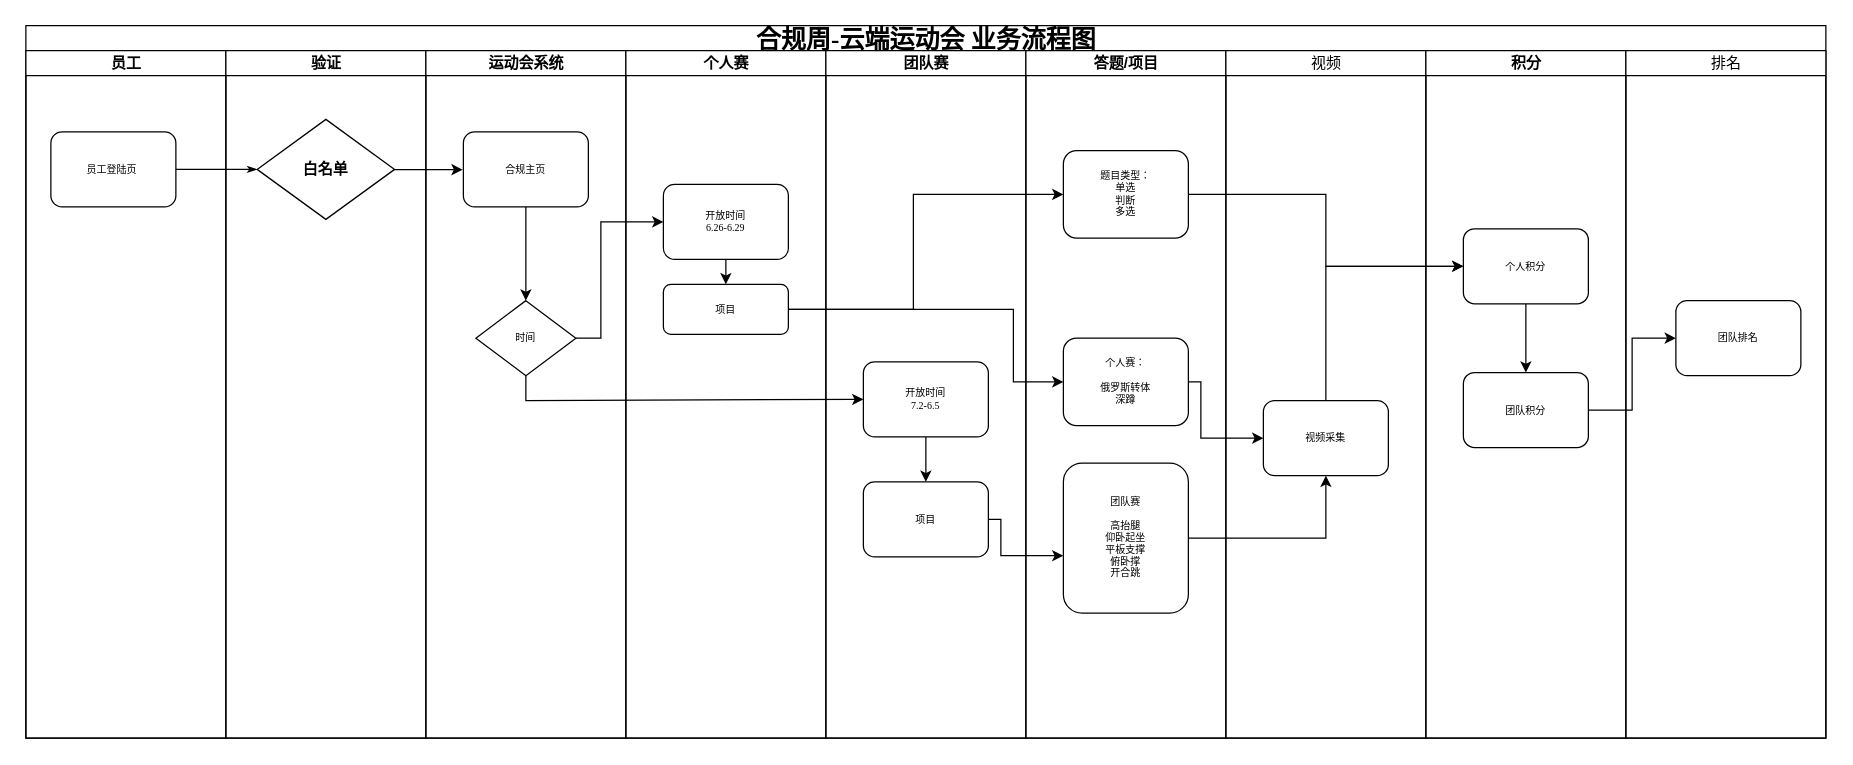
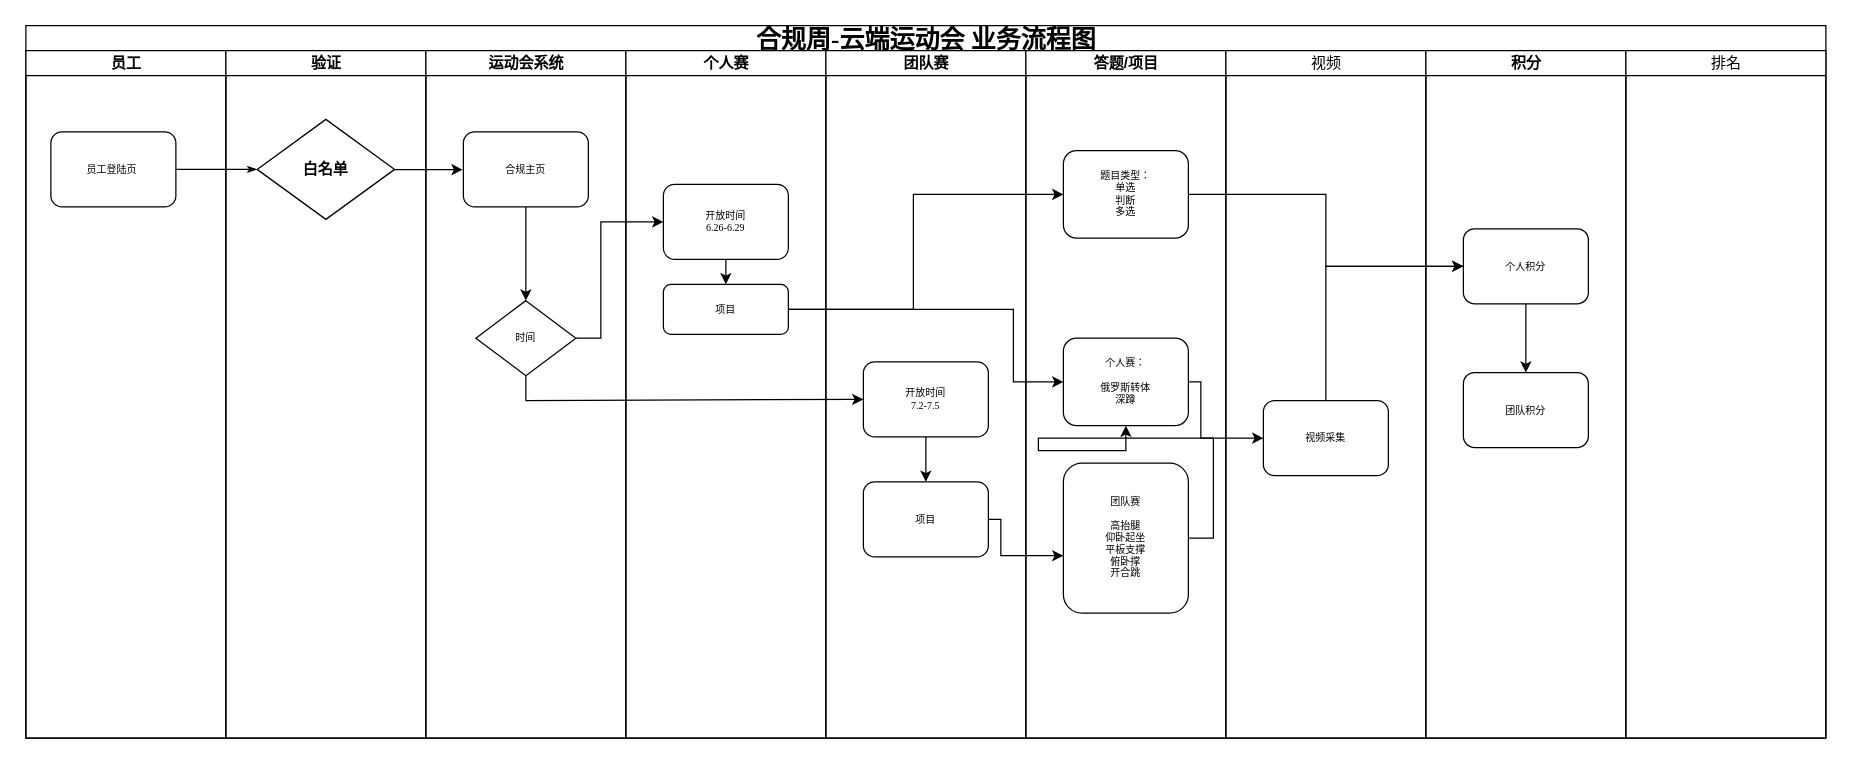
(1738, 338) -> none
(1632, 379) -> none
(926, 399) -> (926, 399)
(1296, 538) -> (1060, 438)
